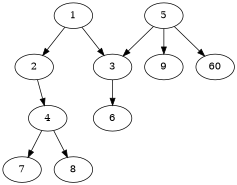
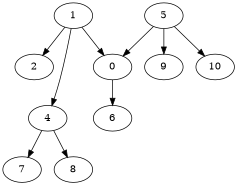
(113, 67) -> (113, 67)
(215, 67) -> (215, 67)
(40, 89) -> (64, 64)
